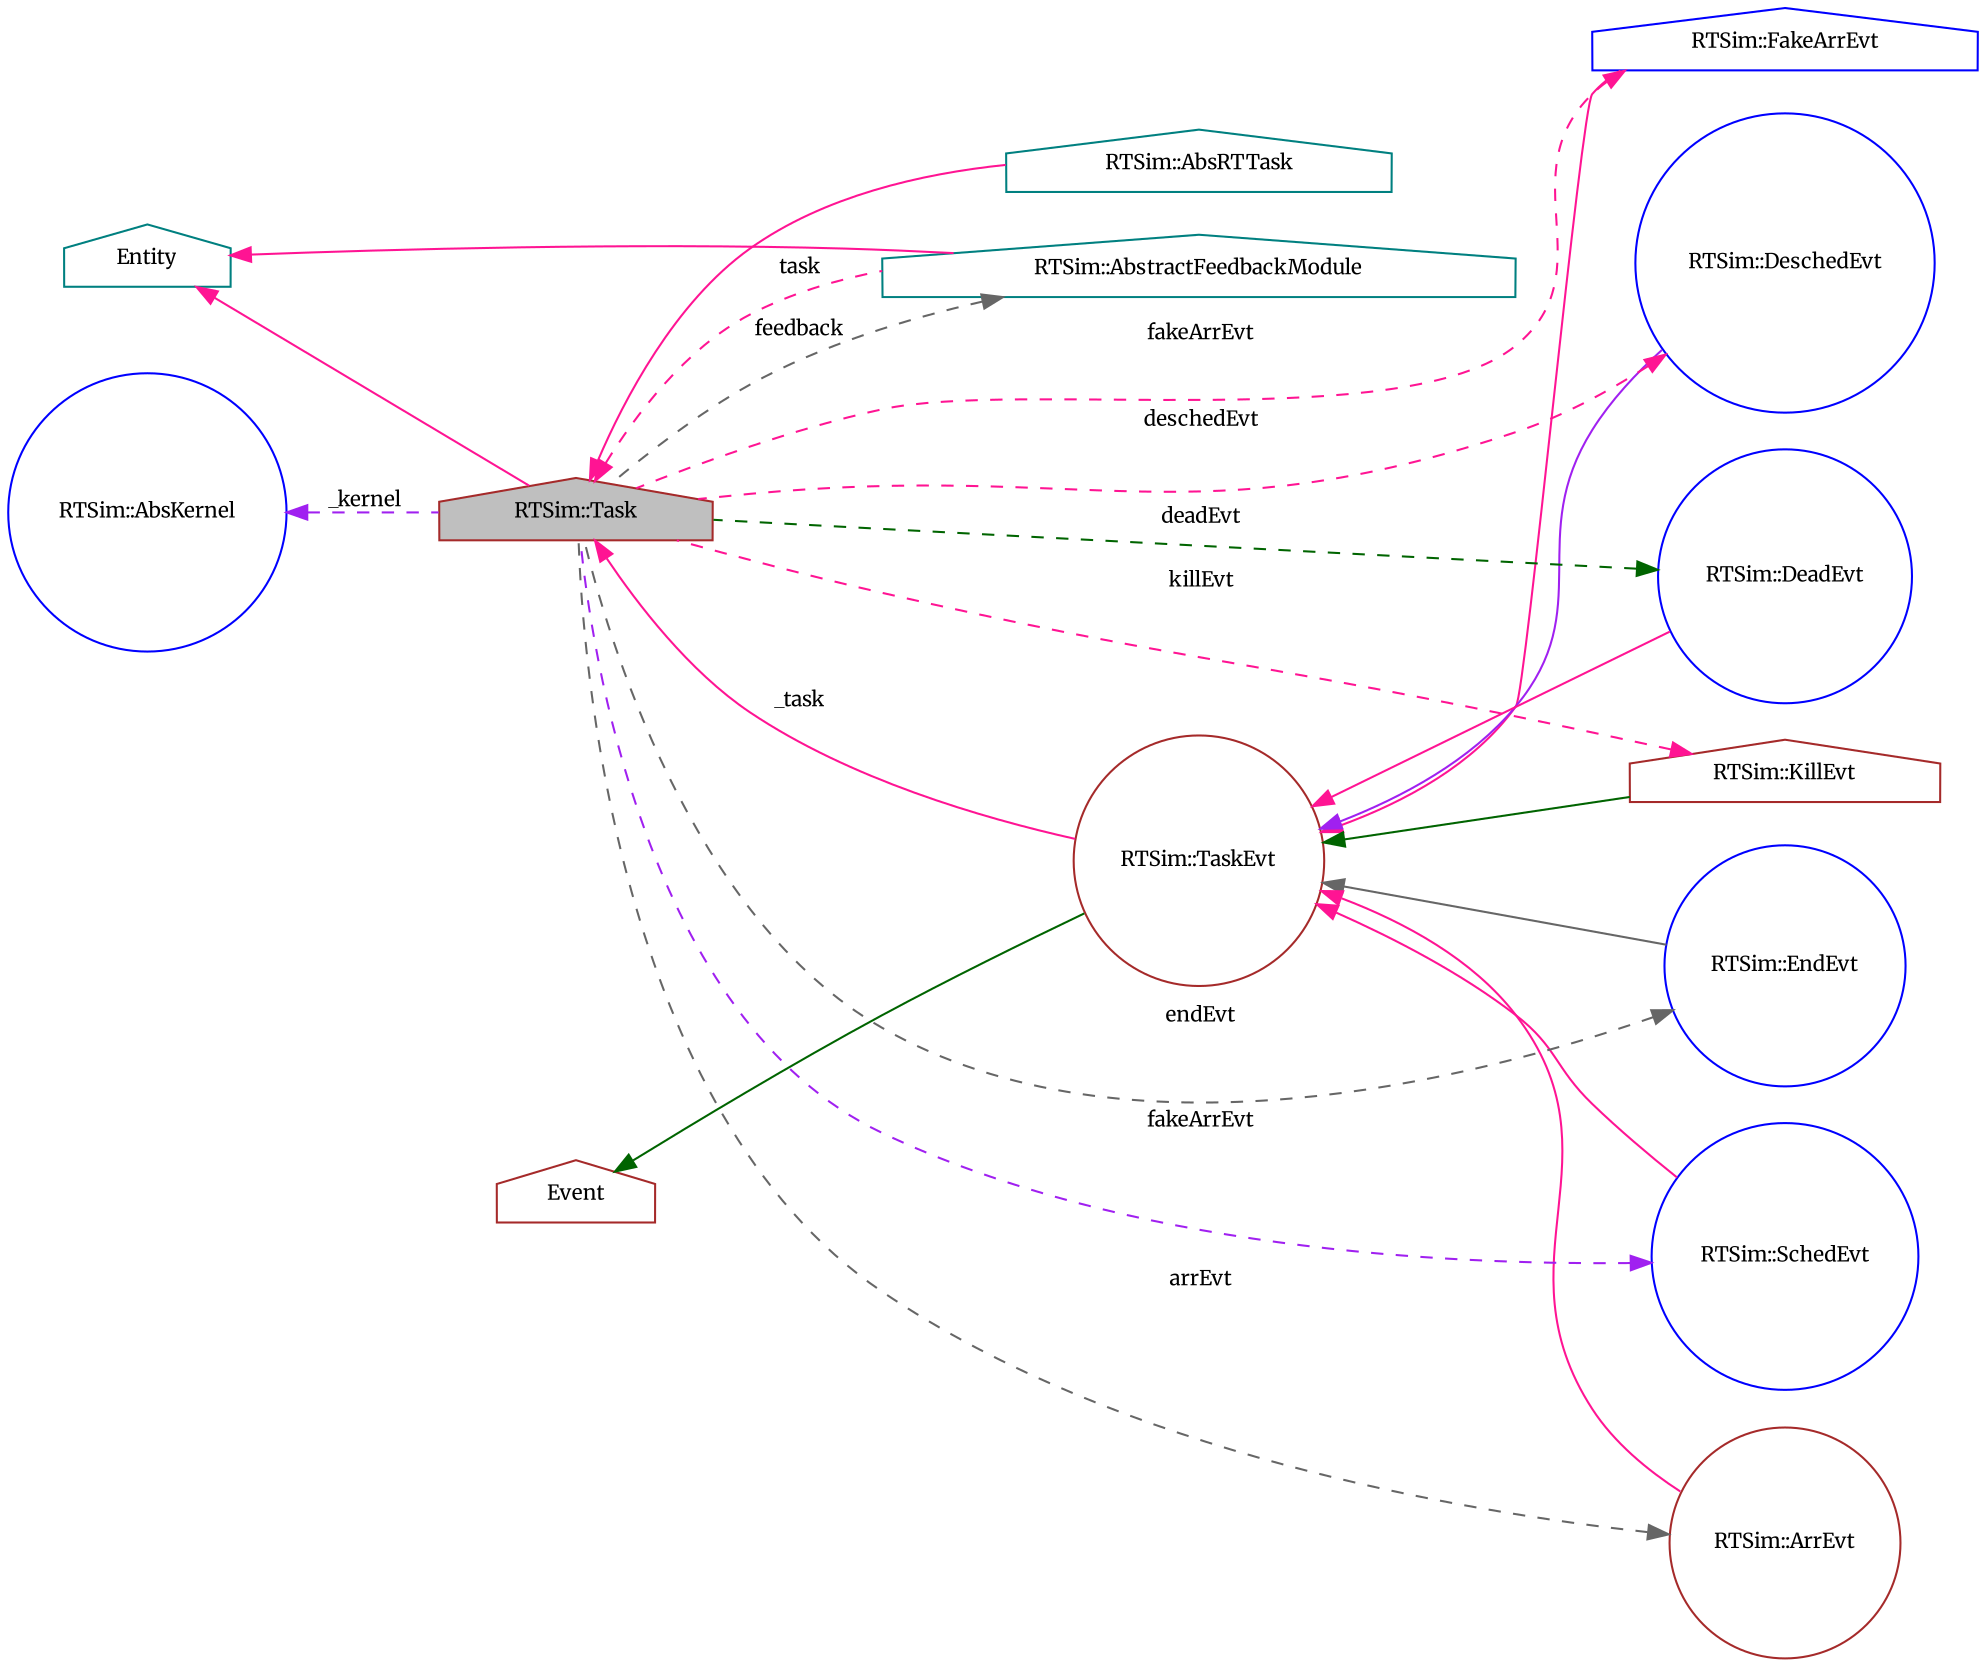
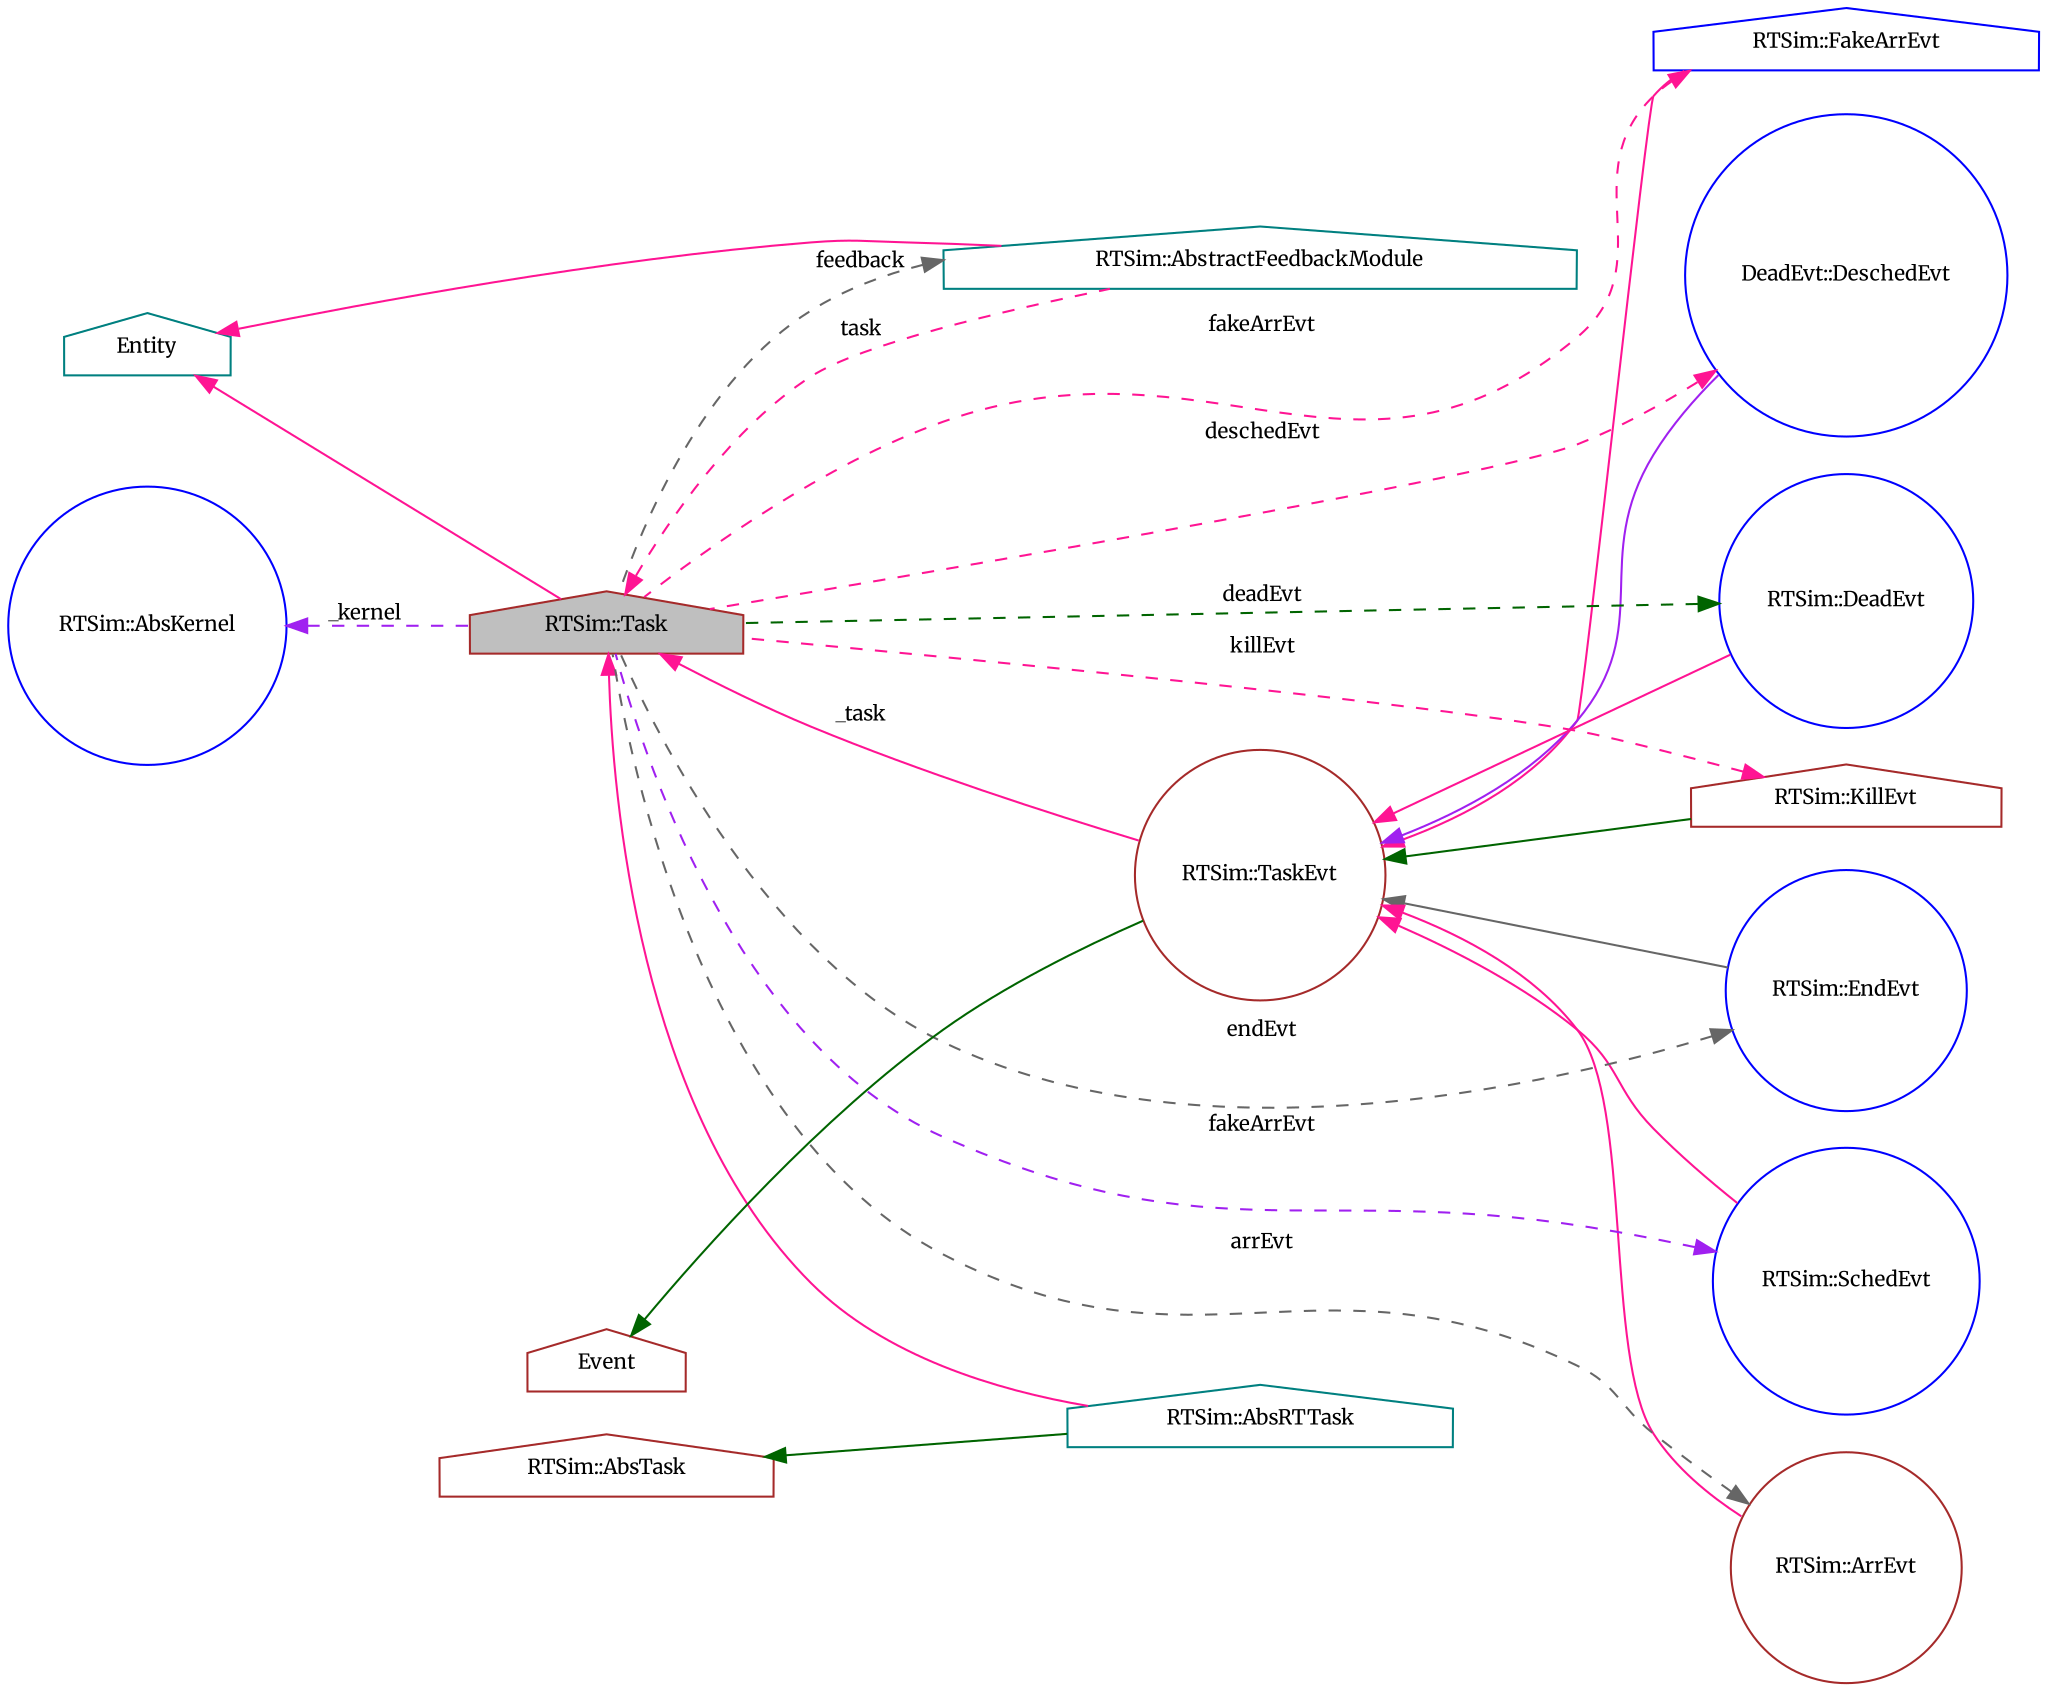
(1785, 263) -> (1846, 275)
none -> (607, 1469)
